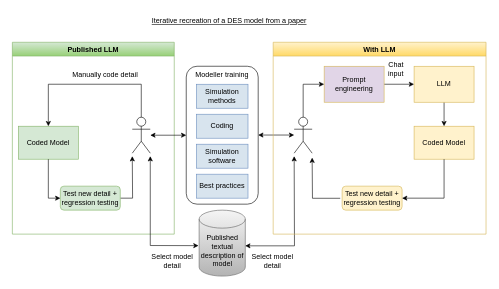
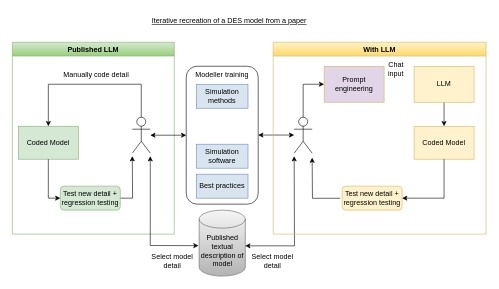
(105, 75) -> (96, 75)
(408, 84) -> none
(222, 126) -> none
